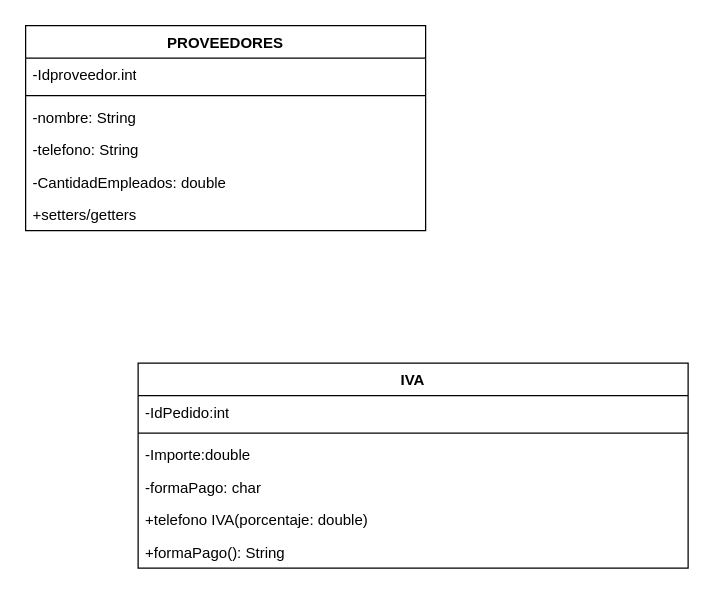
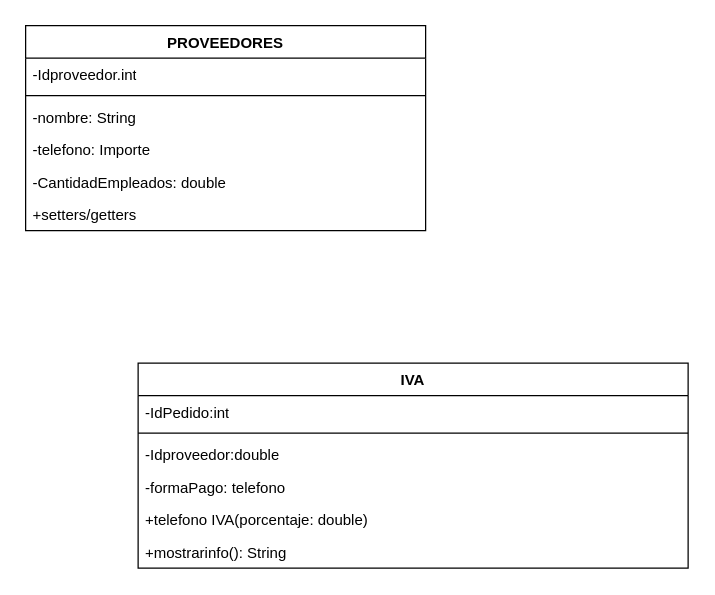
(97, 151) -> (103, 151)
(205, 456) -> (222, 456)
(209, 488) -> (224, 488)
(224, 553) -> (230, 553)
